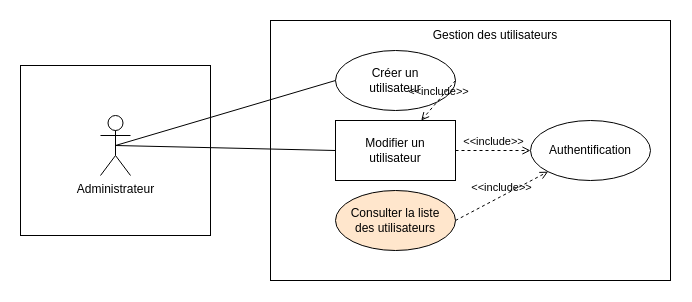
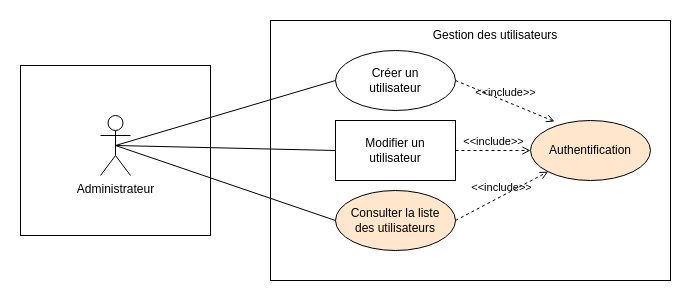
(439, 100) -> (504, 101)
(591, 151) -> (591, 151)
none -> (229, 184)
